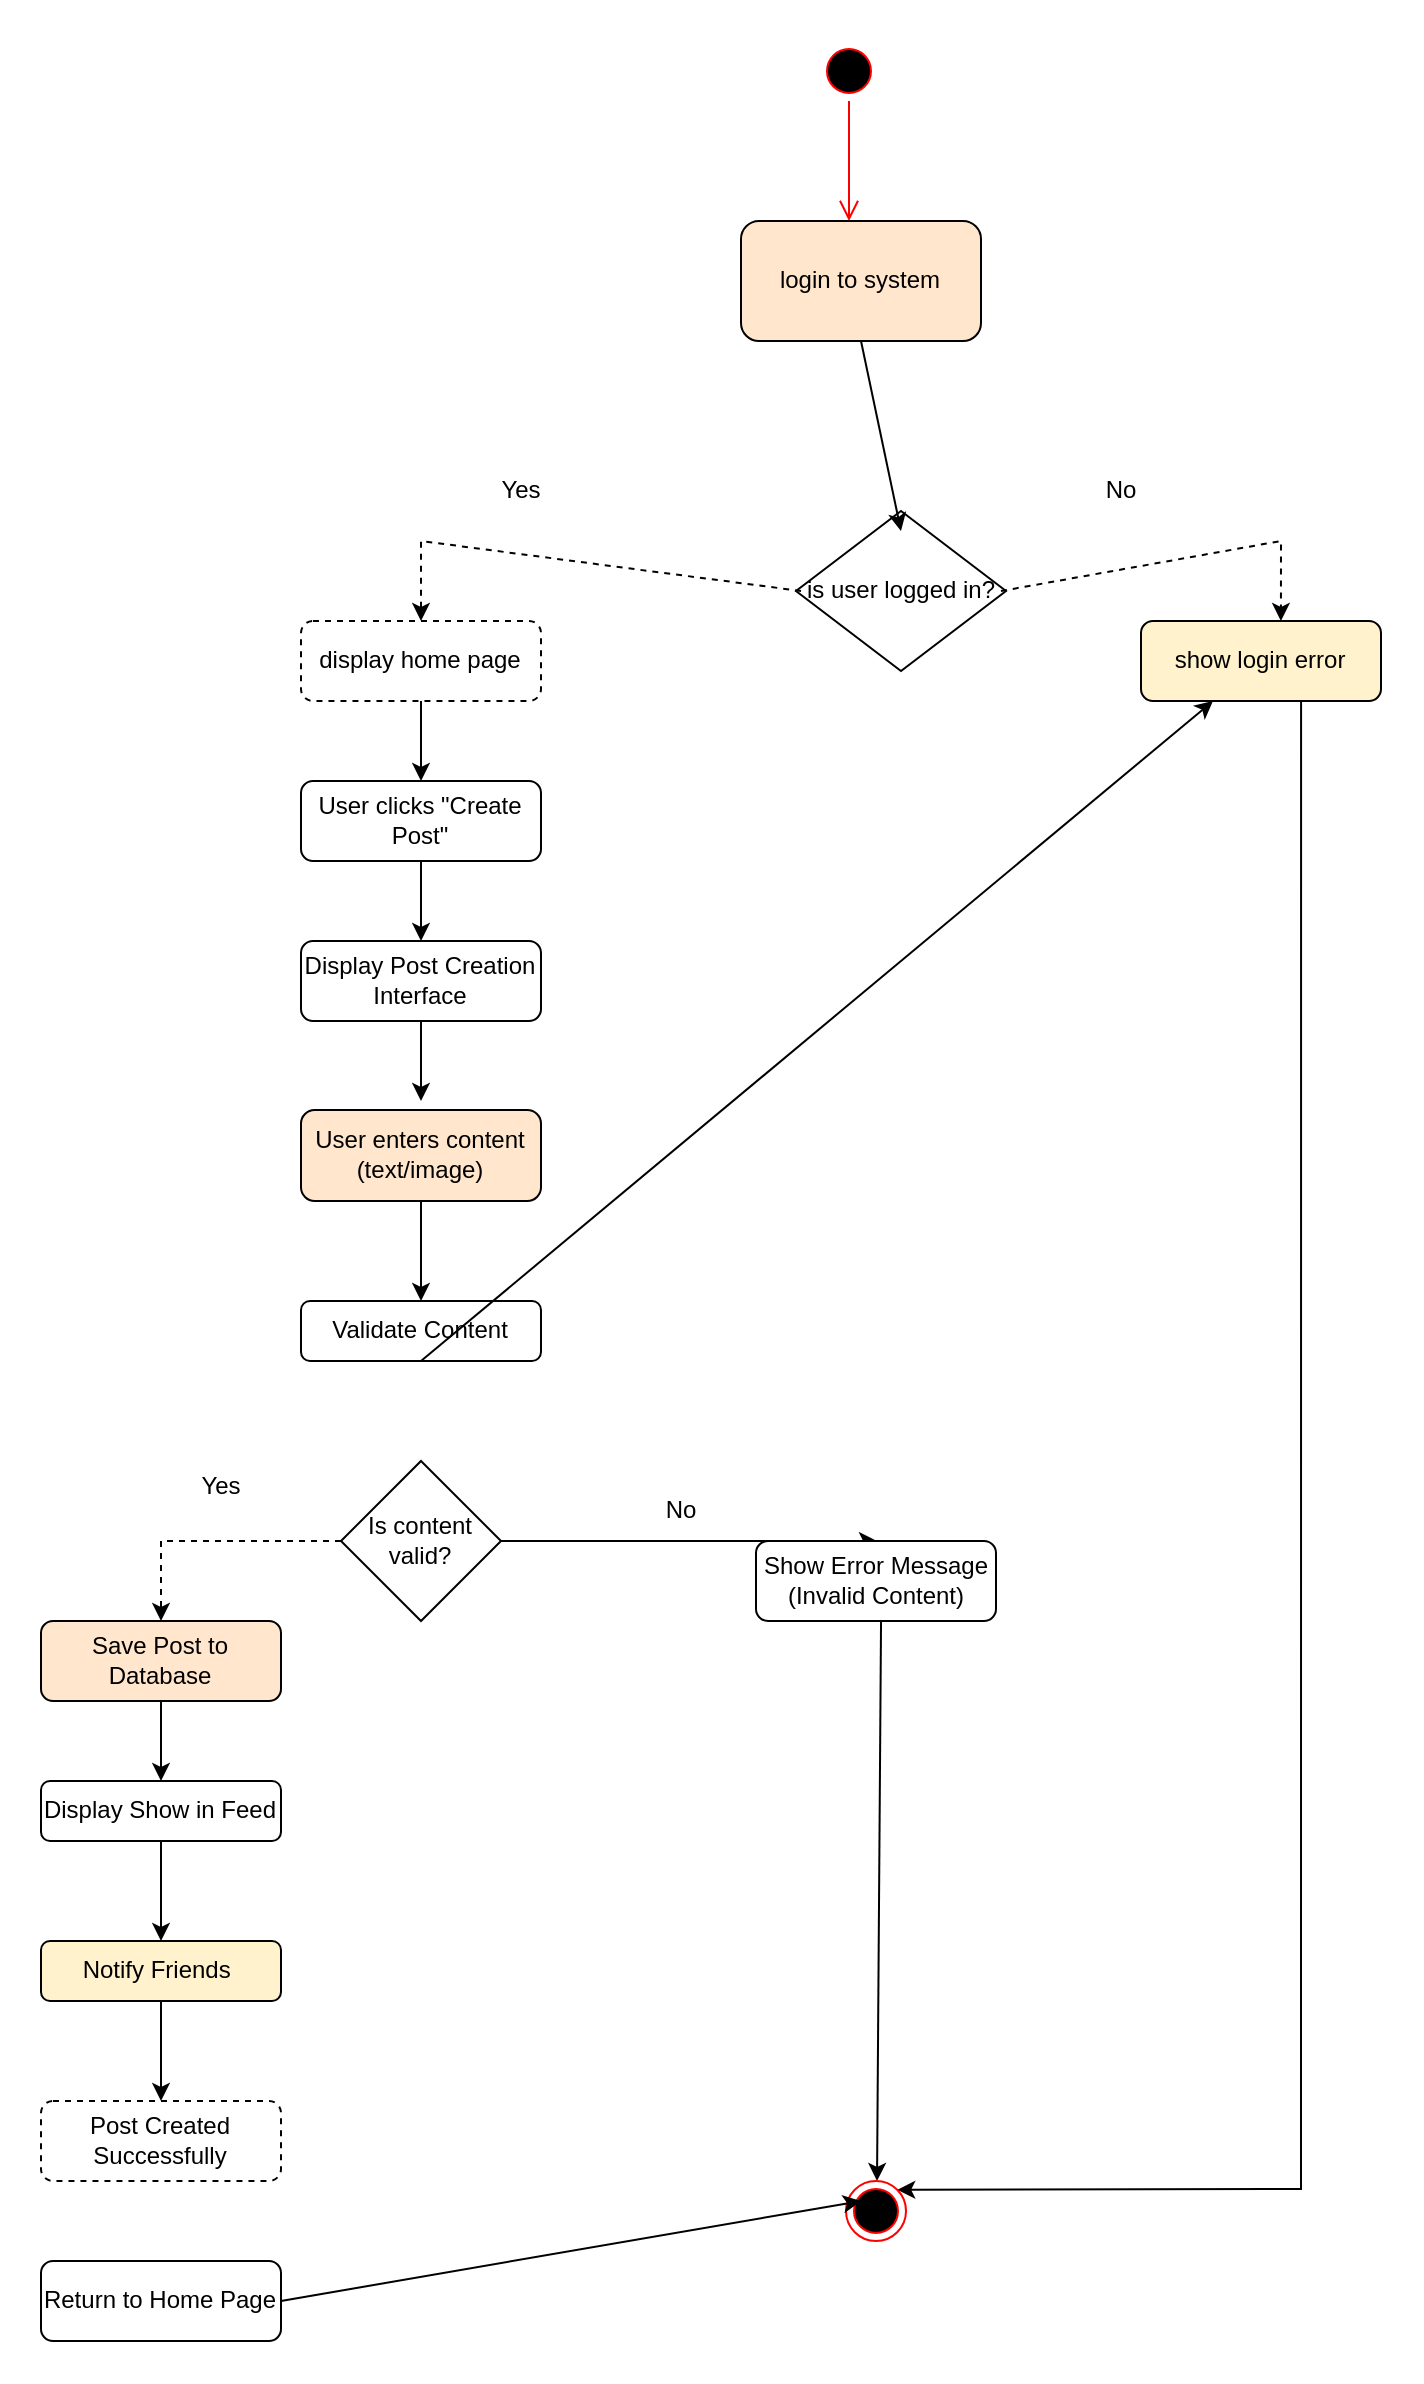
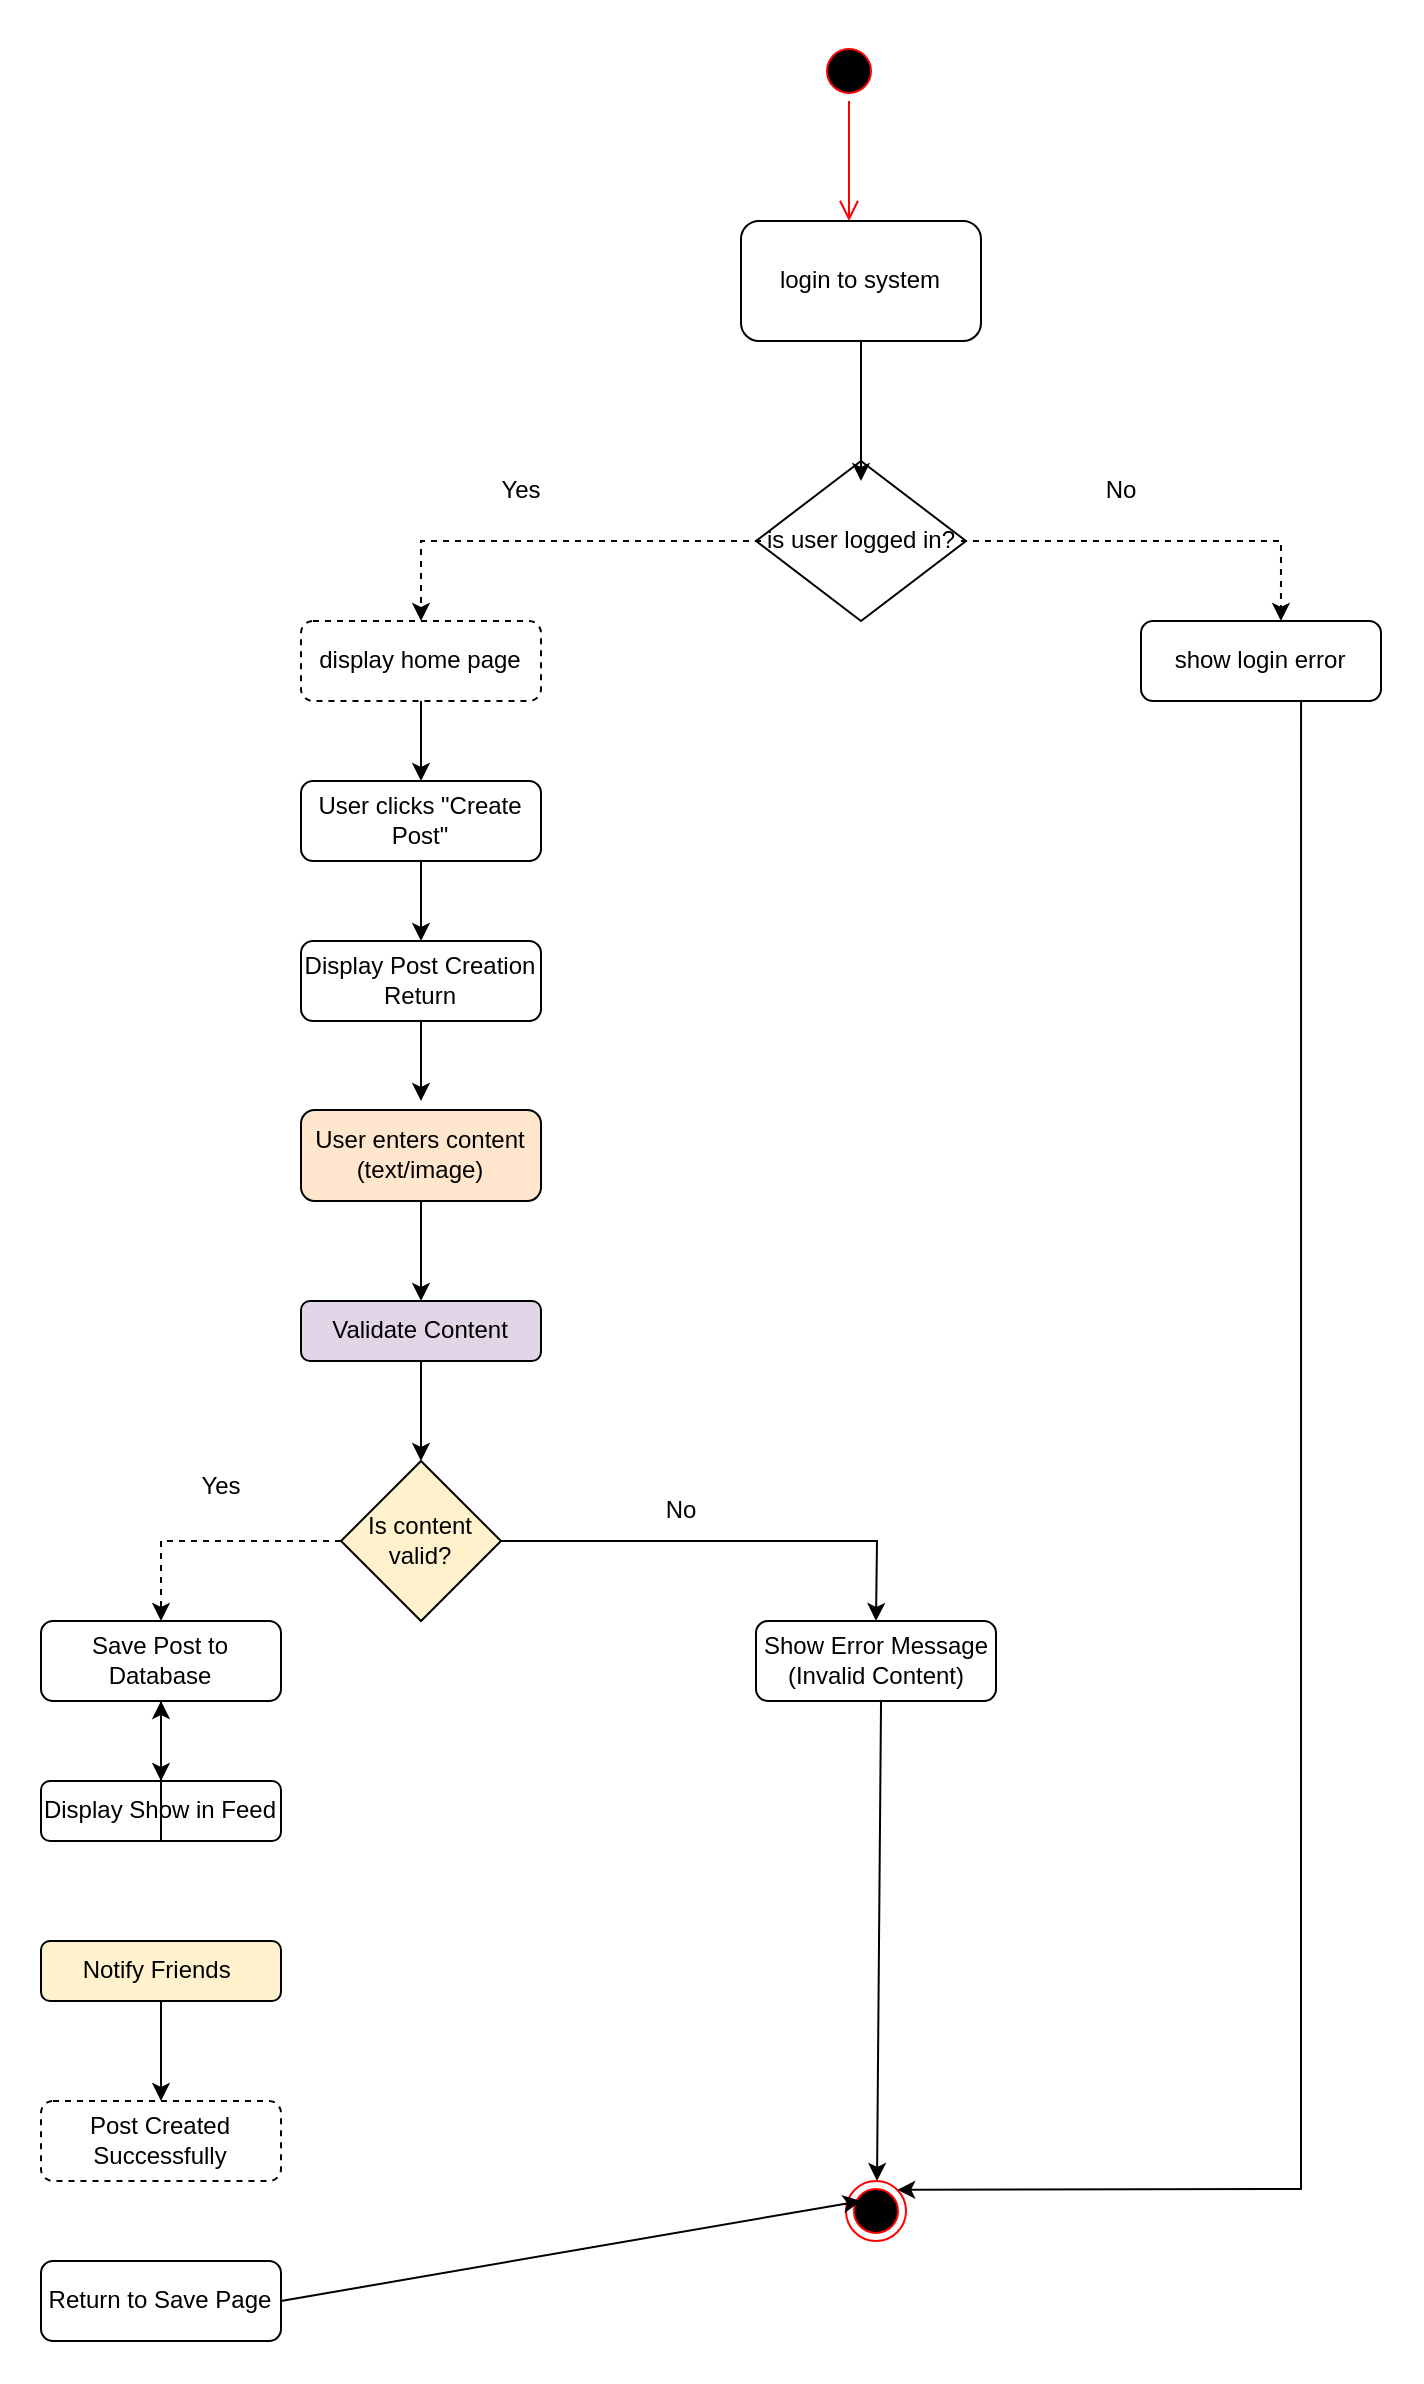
(861, 281) -> (861, 281)
(901, 591) -> (861, 541)
(1261, 661) -> (1261, 661)
(421, 981) -> (421, 981)
(812, 1035) -> (421, 1404)
(421, 1331) -> (421, 1331)
(421, 1541) -> (421, 1541)
(876, 1581) -> (876, 1661)
(161, 1661) -> (161, 1661)
(161, 1884) -> (161, 1813)
(161, 2301) -> (161, 2301)
